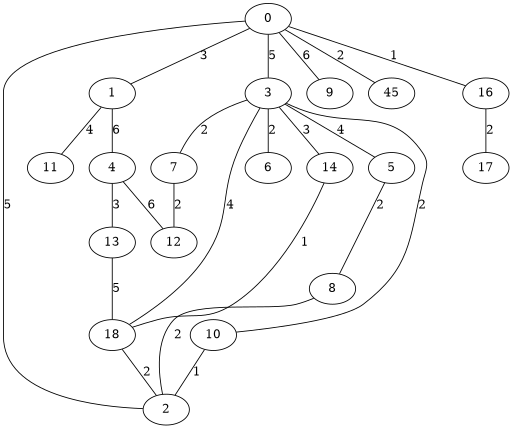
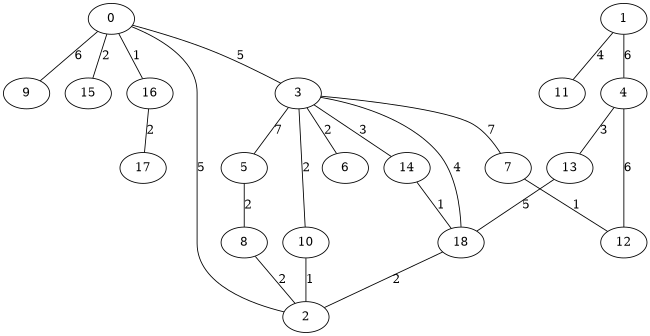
(190, 56) -> none
(392, 93) -> (88, 93)
(205, 131) -> (492, 131)
(341, 131) -> (279, 131)
(178, 205) -> (577, 205)
